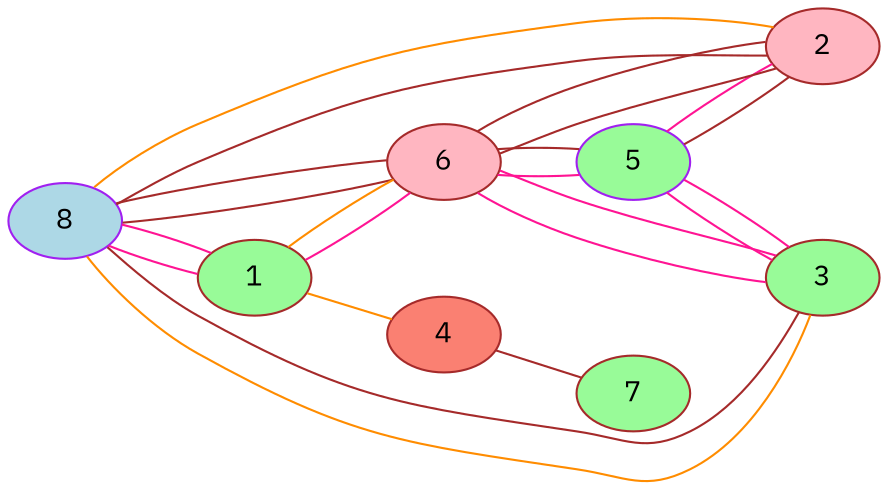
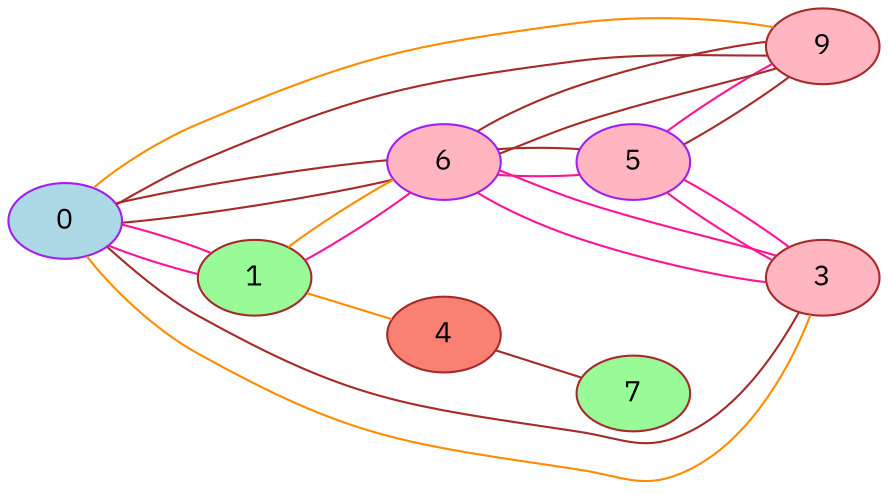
(823, 46) -> (823, 46)
(444, 162) -> (444, 162)
(633, 162) -> (633, 162)
(65, 221) -> (65, 221)
(823, 278) -> (823, 278)
